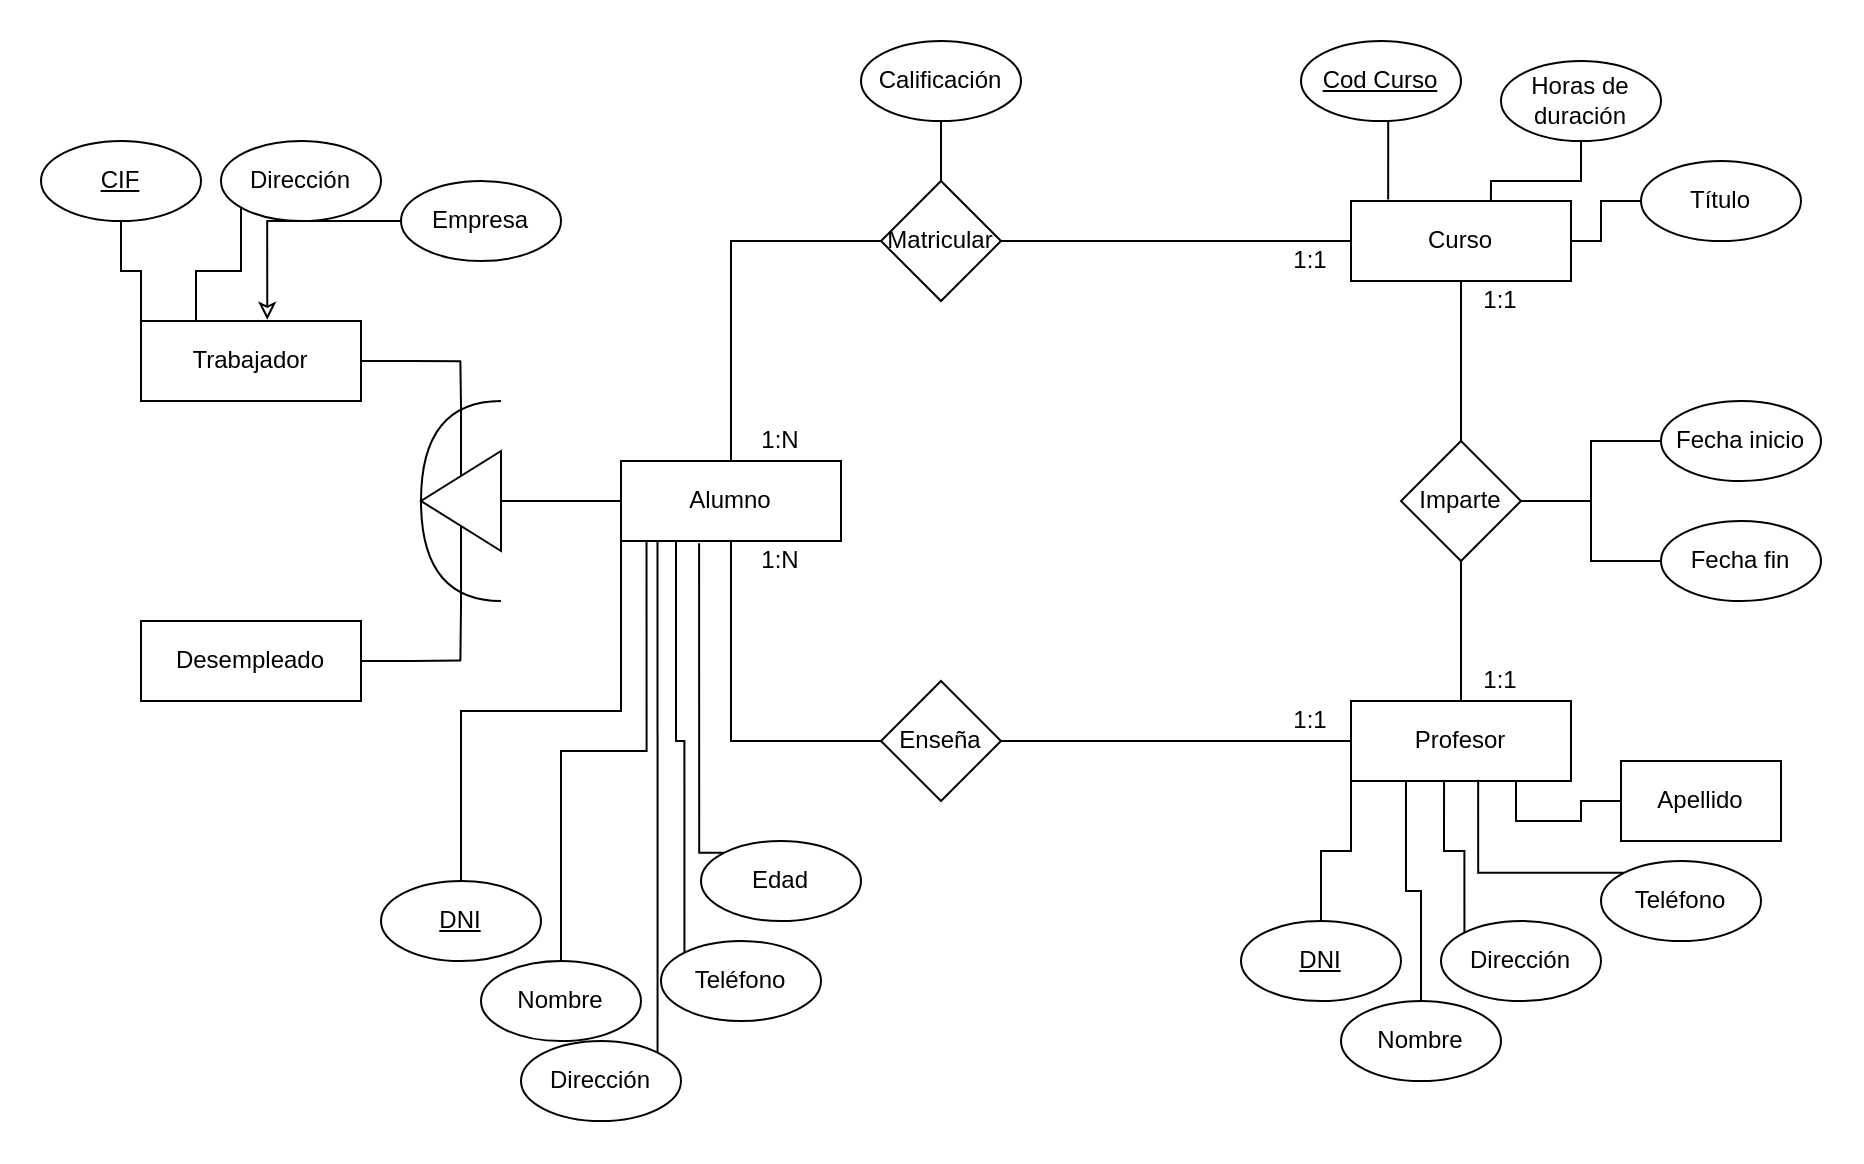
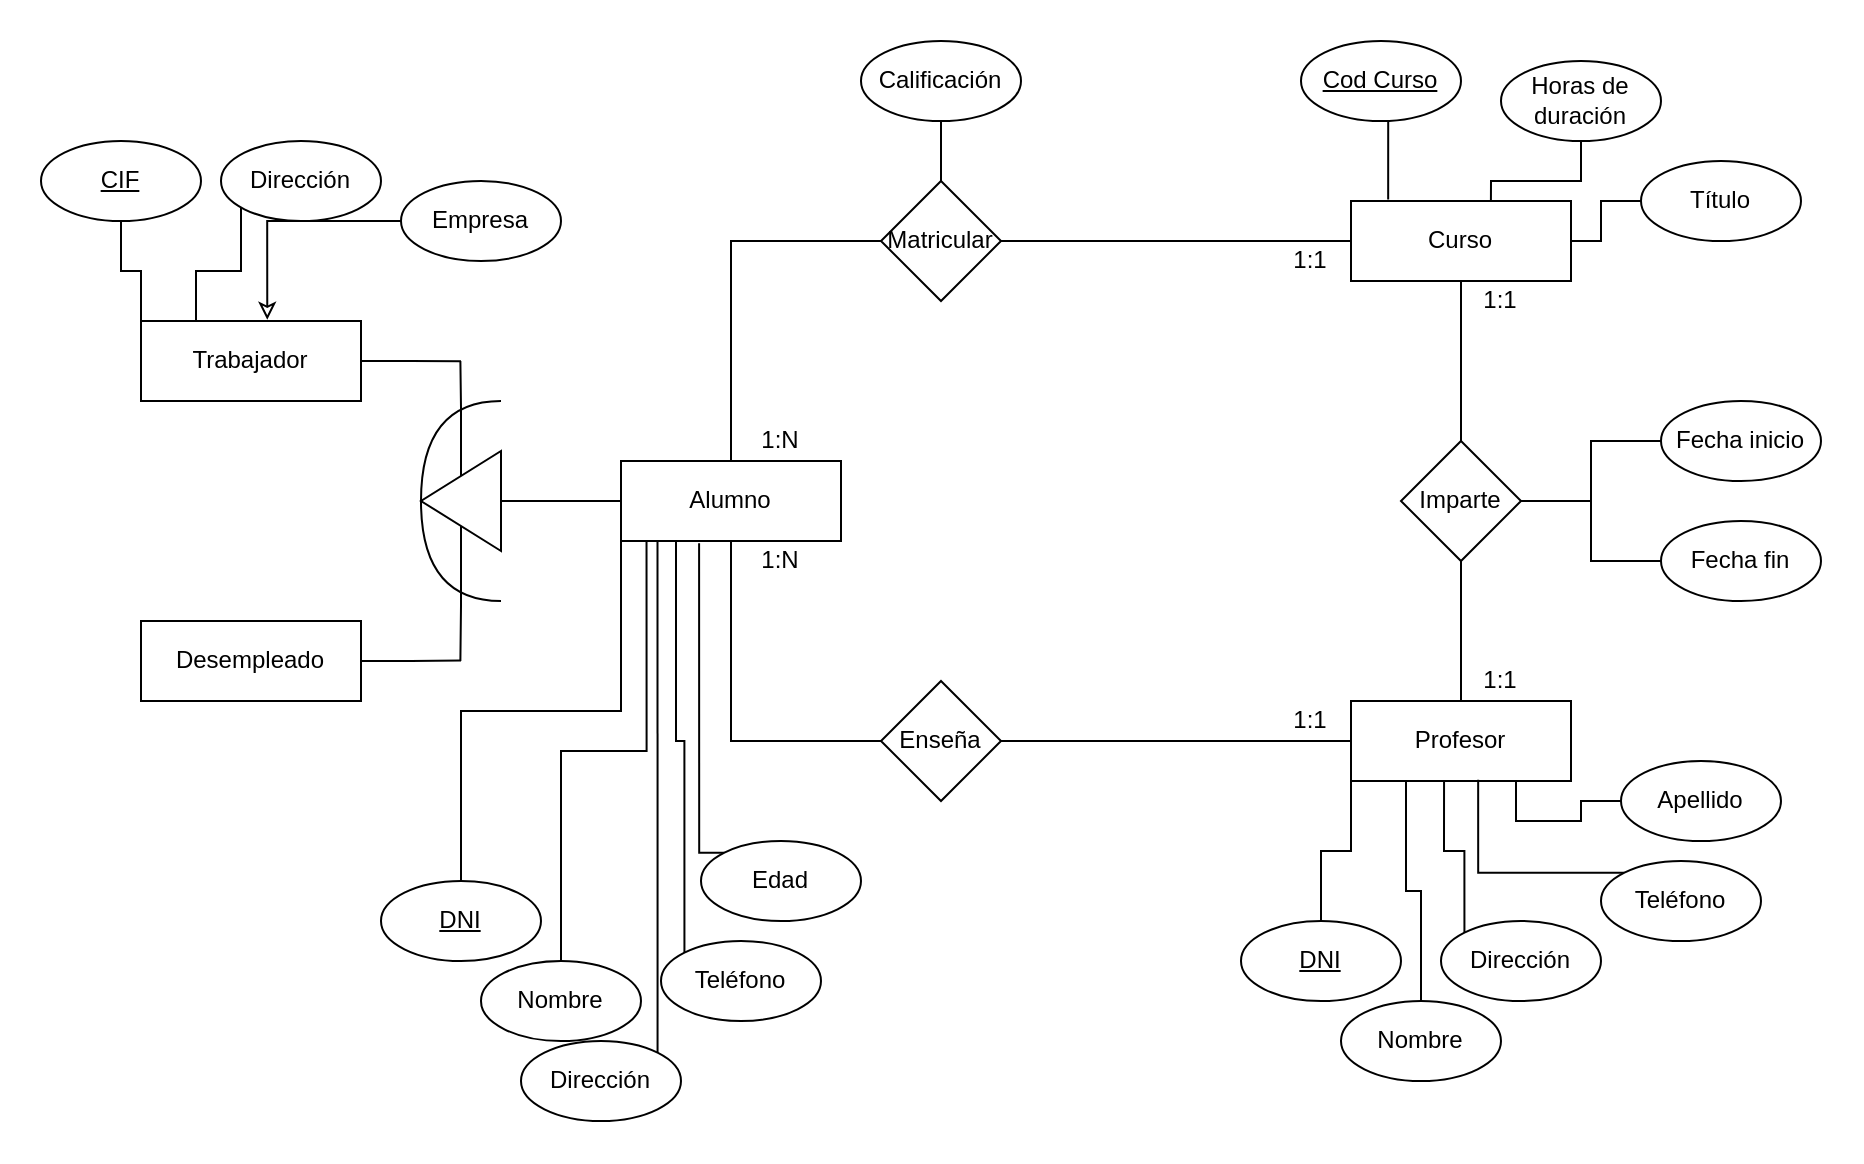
(1701, 801) -> (1701, 801)
